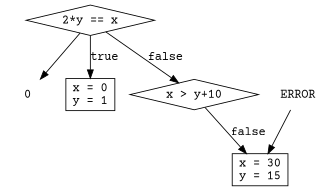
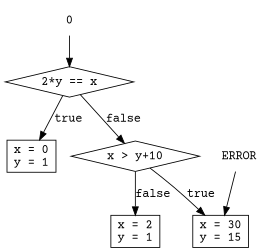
(63, 53) -> (69, 47)
(248, 132) -> (201, 194)
none -> (135, 231)
